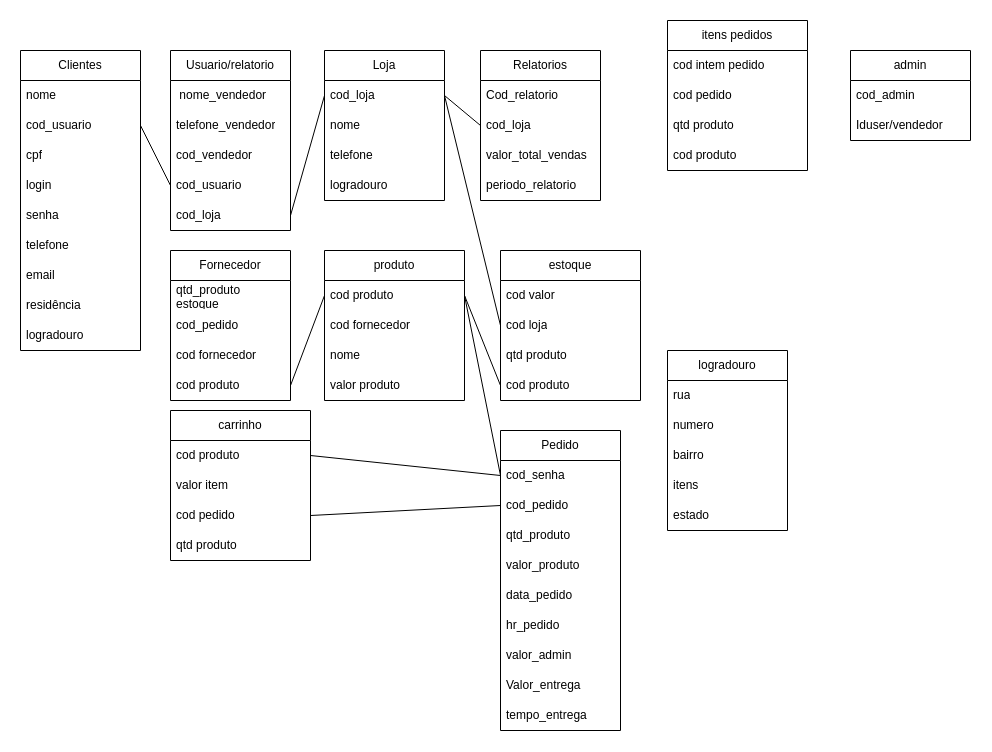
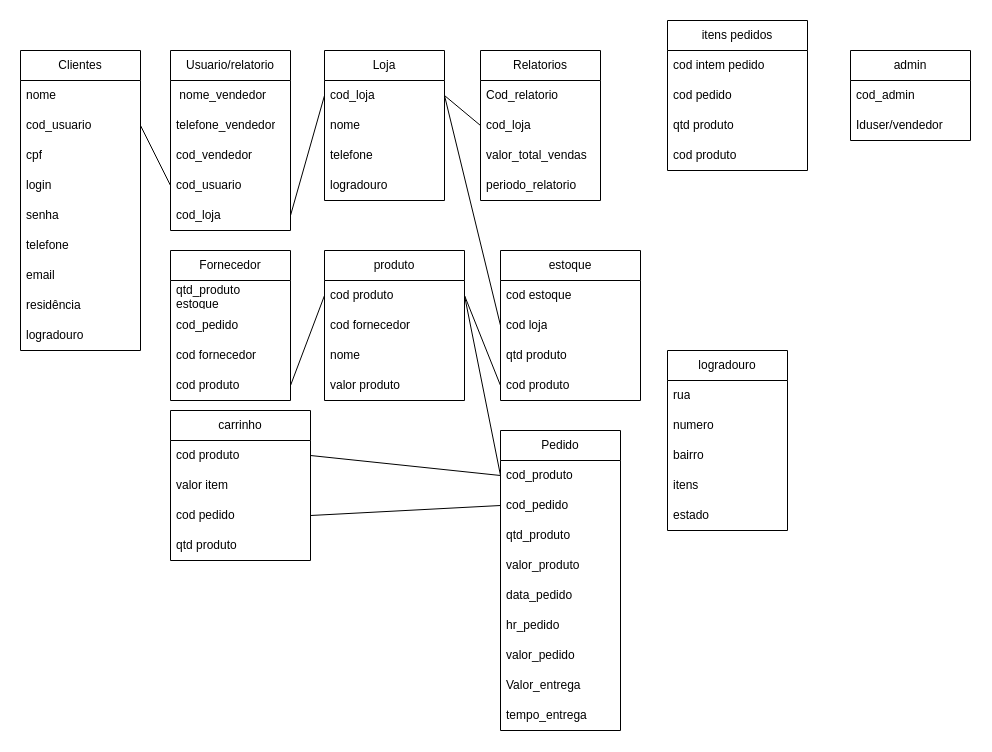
(534, 296) -> (542, 296)
(537, 476) -> (543, 476)
(540, 656) -> (544, 656)
